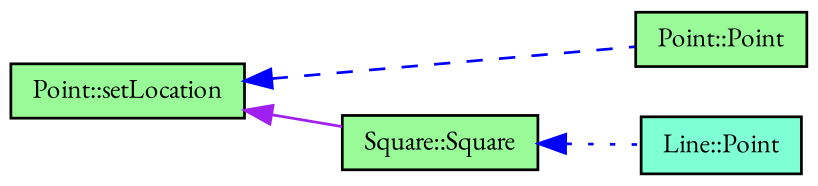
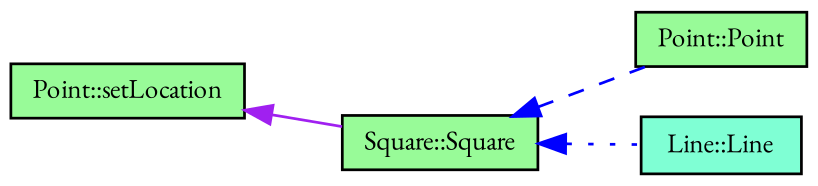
(453, 63) -> (594, 86)
(721, 145) -> (721, 145)
